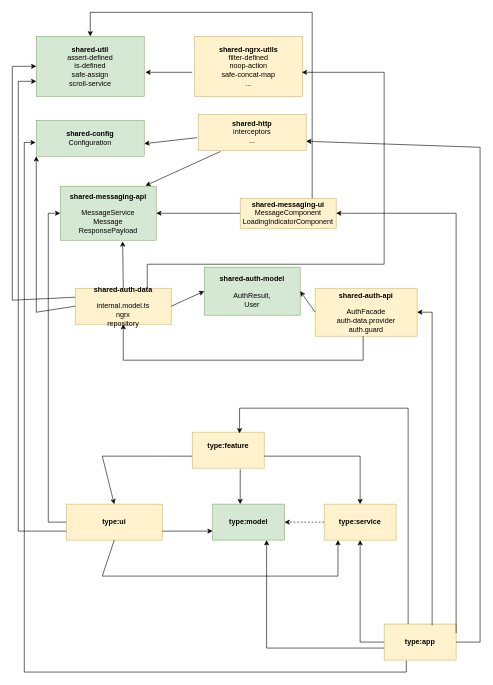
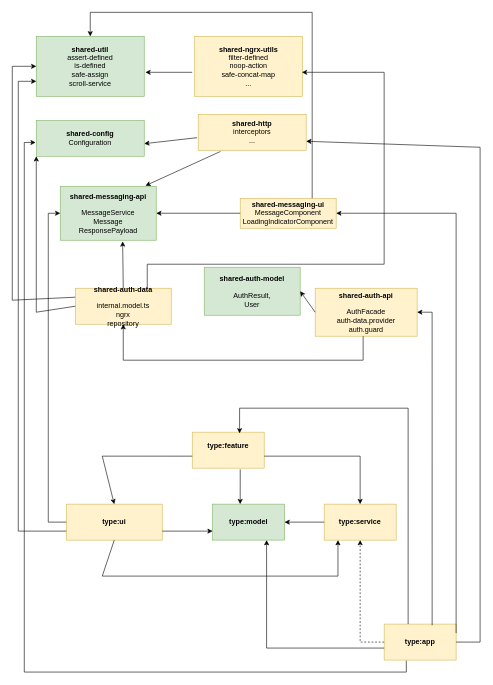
(186, 300) -> none
(306, 522) -> (306, 522)
(360, 605) -> (360, 605)
